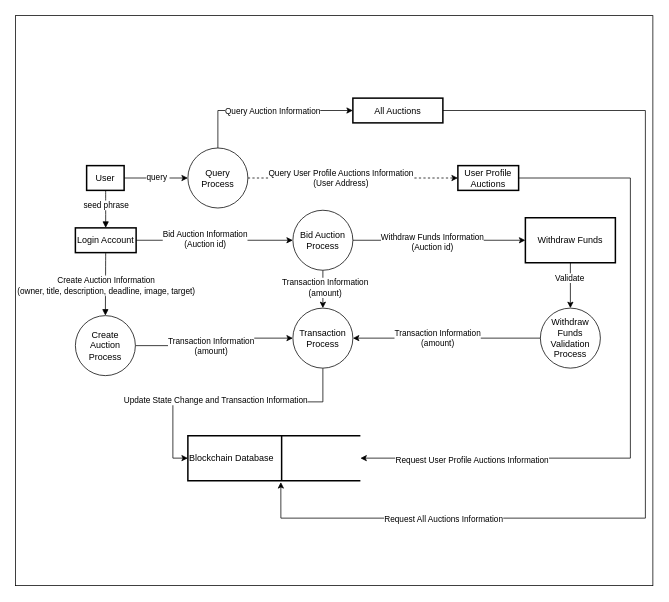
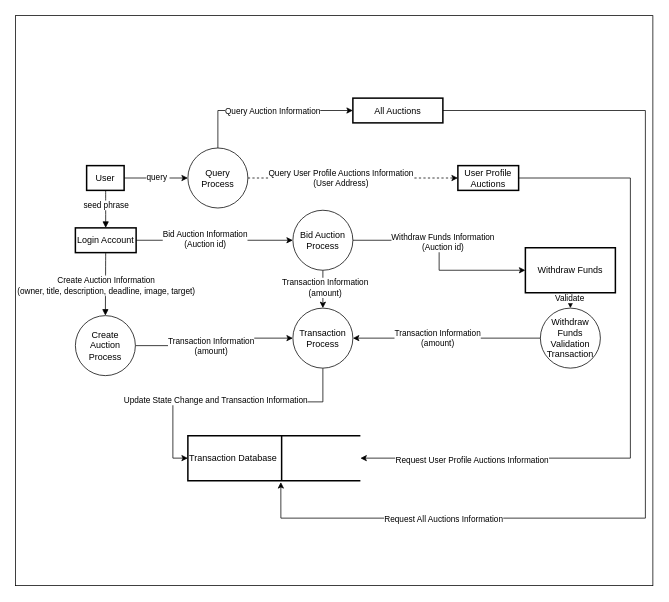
(570, 240) -> (570, 270)
(570, 338) -> (570, 338)
(234, 458) -> (237, 458)
